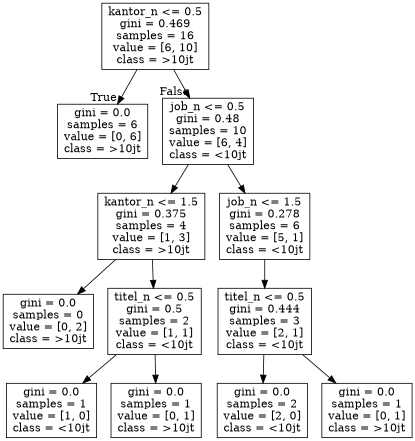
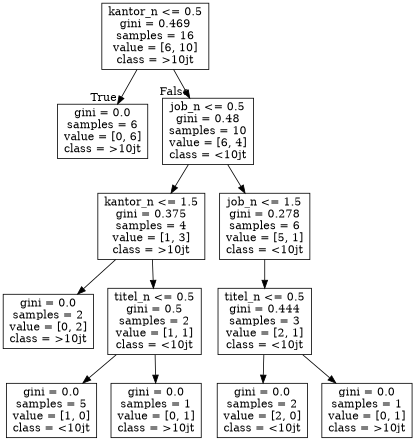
(48, 321) -> (48, 321)
(52, 410) -> (52, 410)
